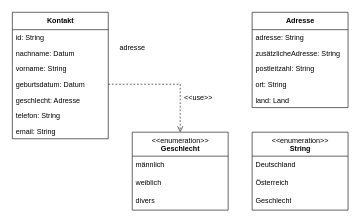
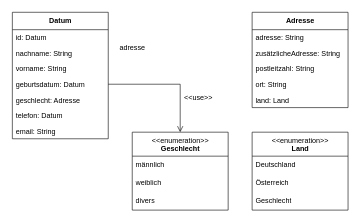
(61, 21) -> (61, 21)
(32, 38) -> (31, 38)
(44, 53) -> (45, 53)
(168, 84) -> (168, 84)
(42, 116) -> (41, 116)
(301, 145) -> (301, 145)
